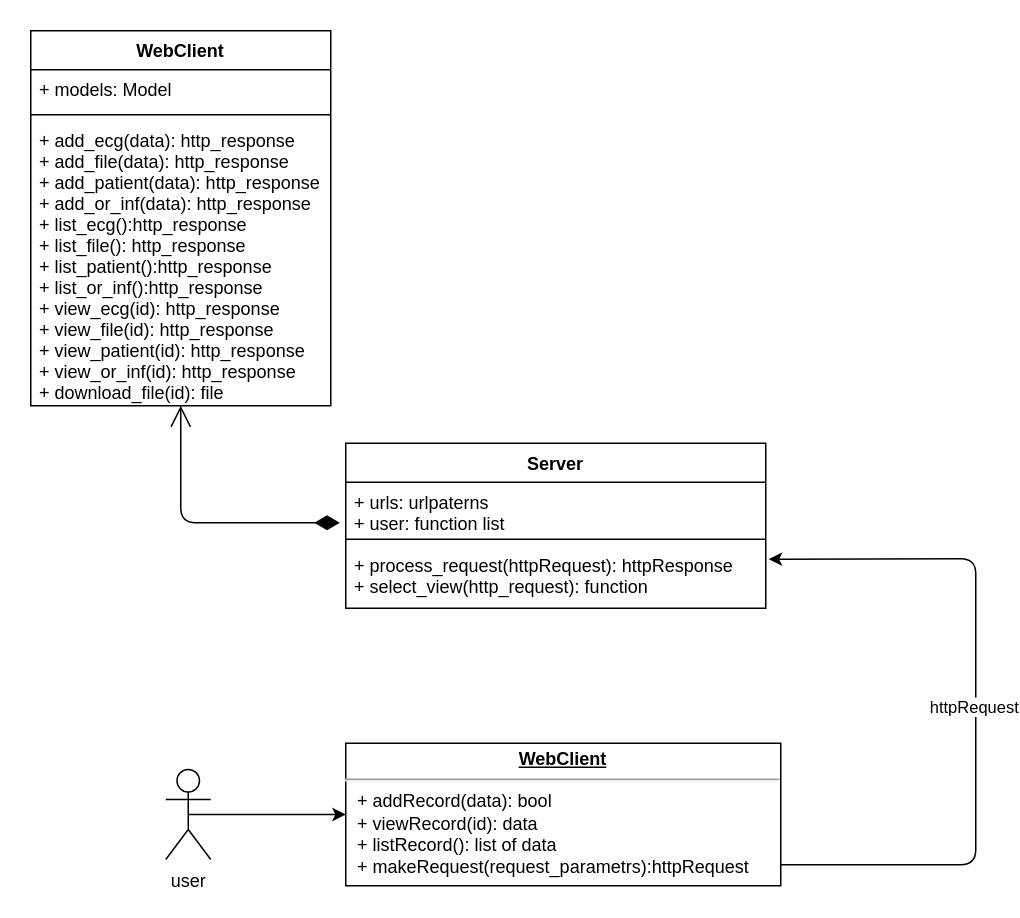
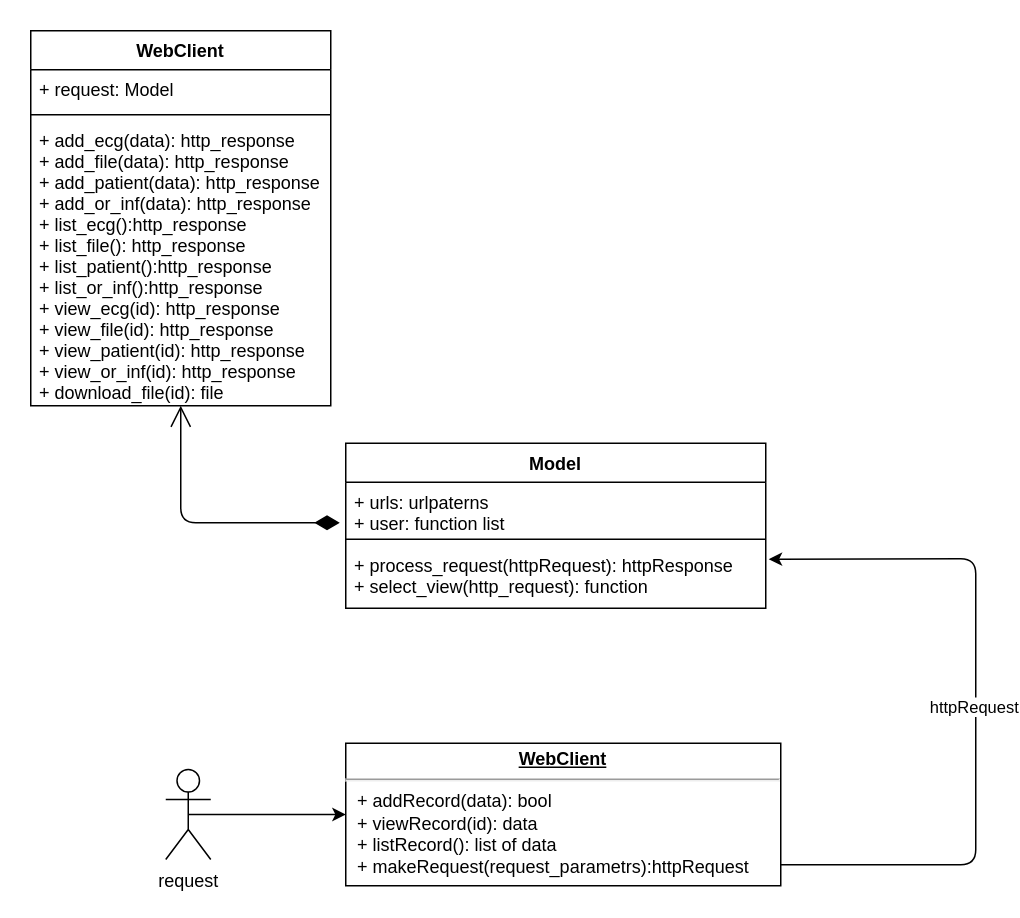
(103, 90) -> (110, 90)
(555, 464) -> (555, 464)
(189, 882) -> (189, 882)
